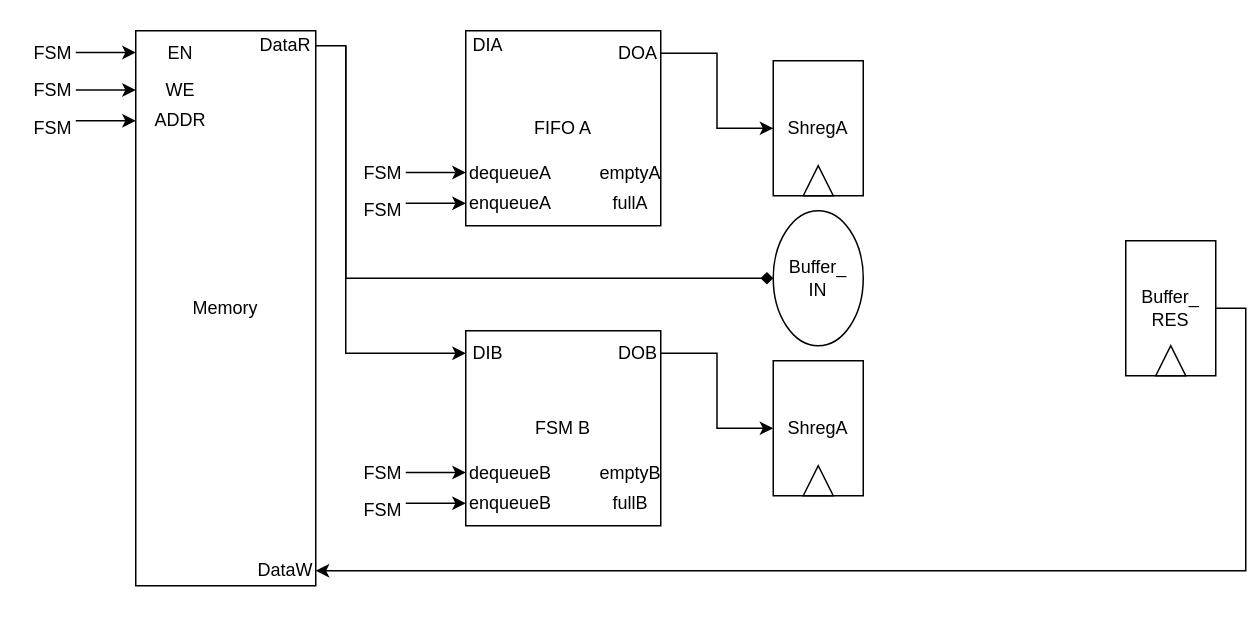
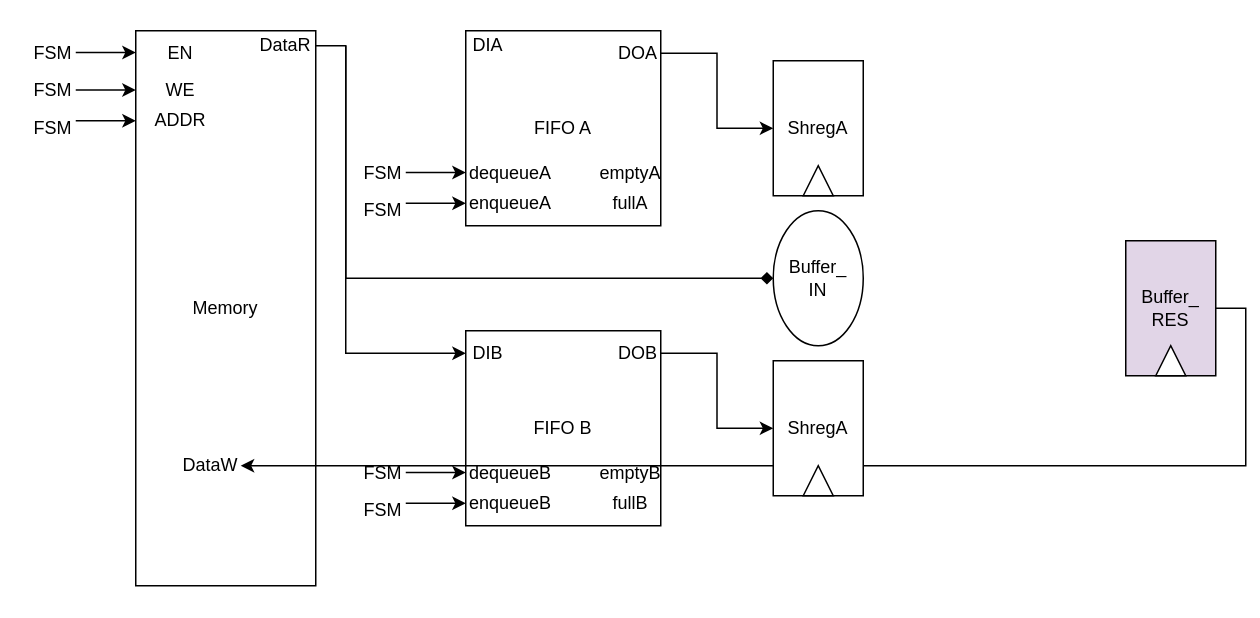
(1171, 308) -> (1171, 308)
(563, 428) -> (563, 428)
(286, 571) -> (211, 466)
